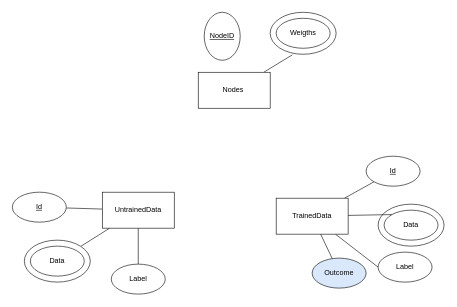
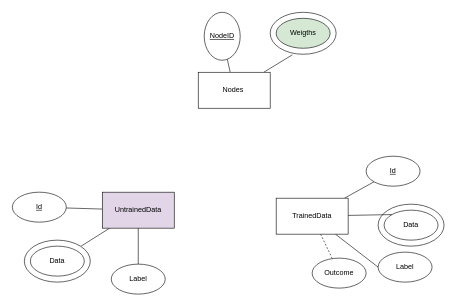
(303, 33) -> (303, 33)
none -> (229, 66)
(138, 210) -> (138, 210)
(326, 246) -> (326, 246)
(339, 273) -> (339, 273)
